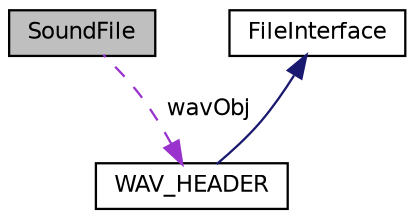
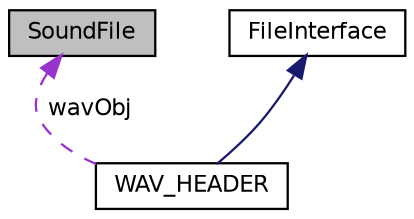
(141, 97) -> (46, 129)
